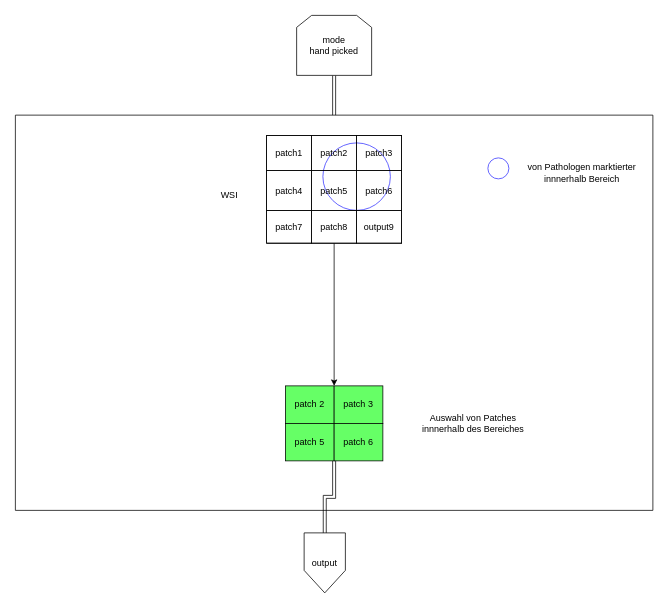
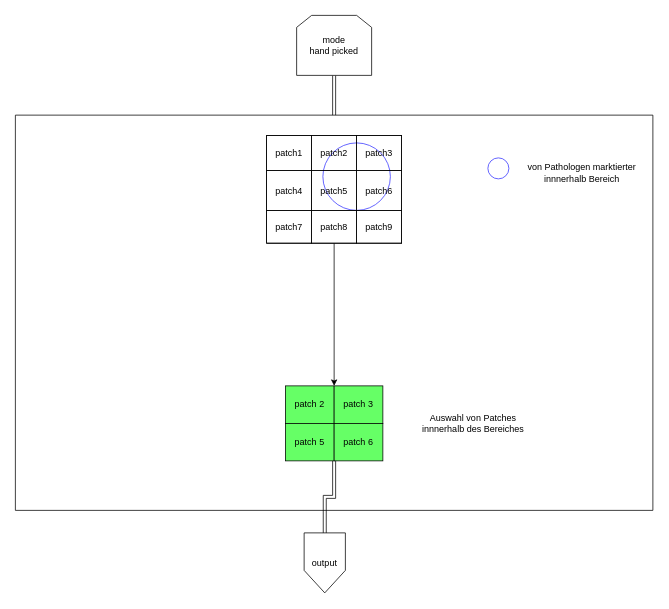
(229, 195) -> none
(379, 227) -> (379, 227)
